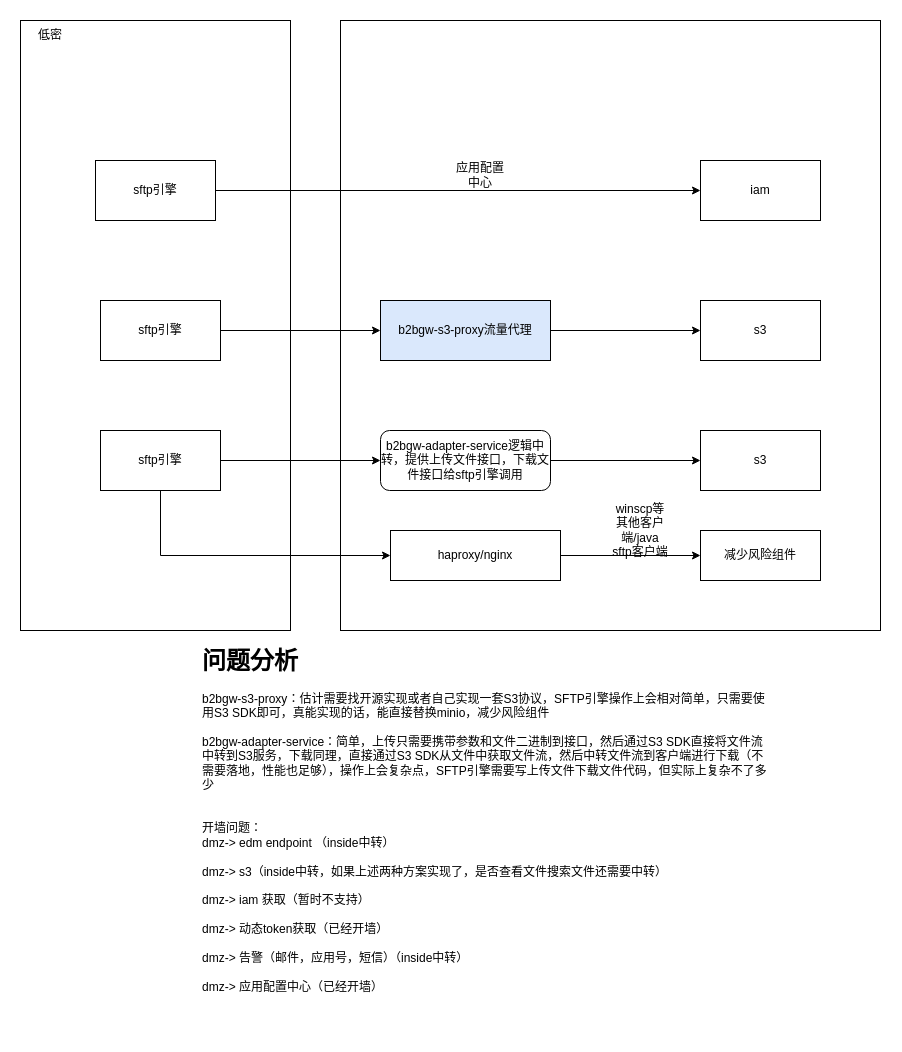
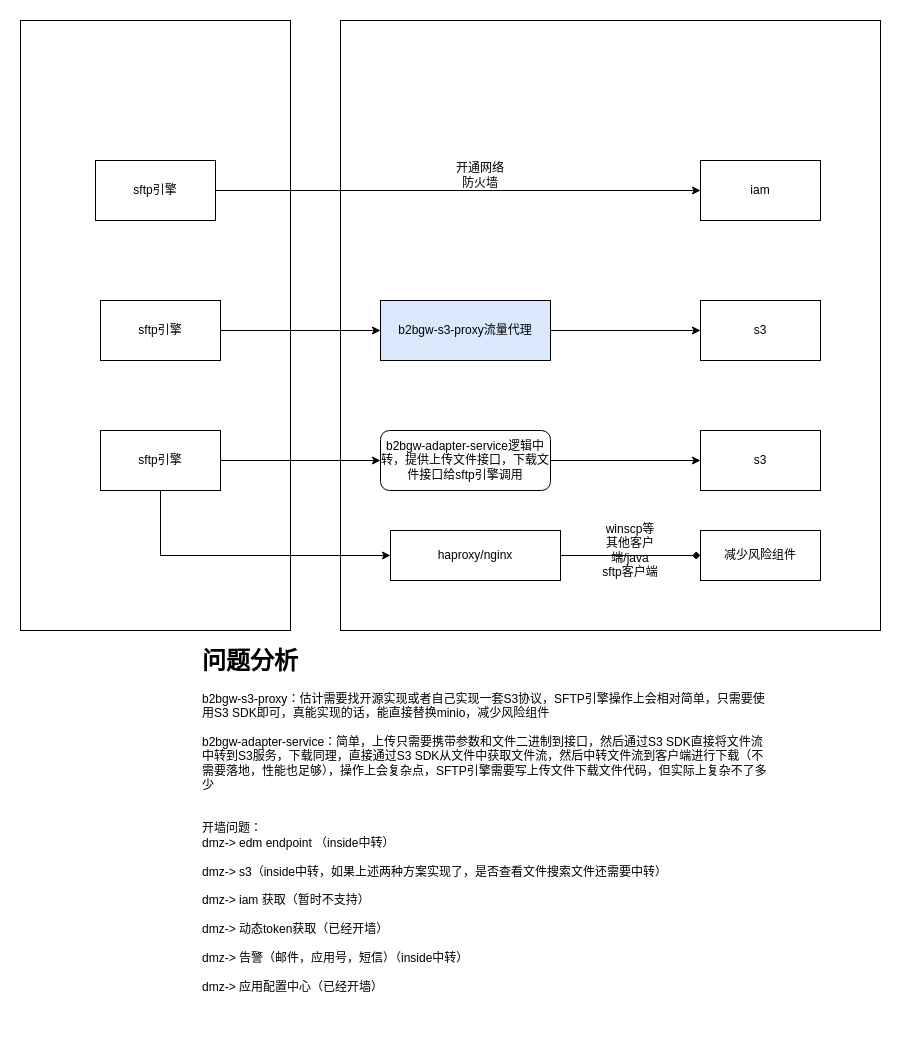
(51, 36) -> none
(481, 176) -> (481, 176)
(641, 531) -> (631, 551)
(692, 556) -> (691, 556)
